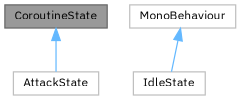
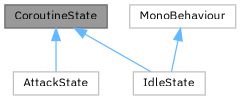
none -> (118, 53)
